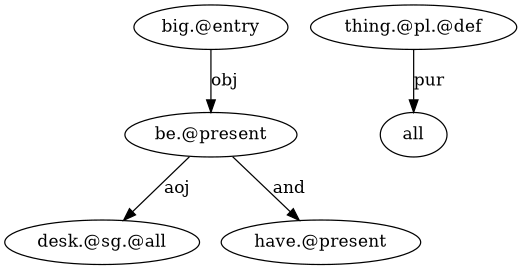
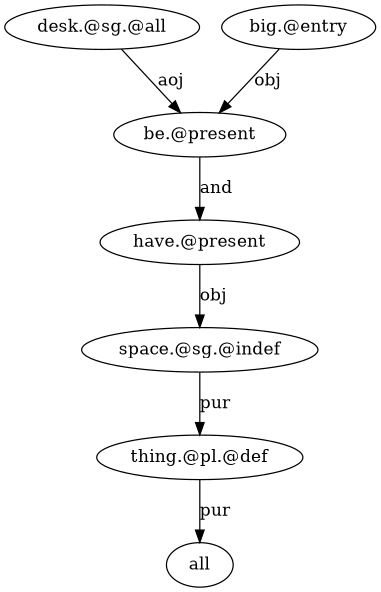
(161, 184) -> (147, 76)
none -> (200, 350)
